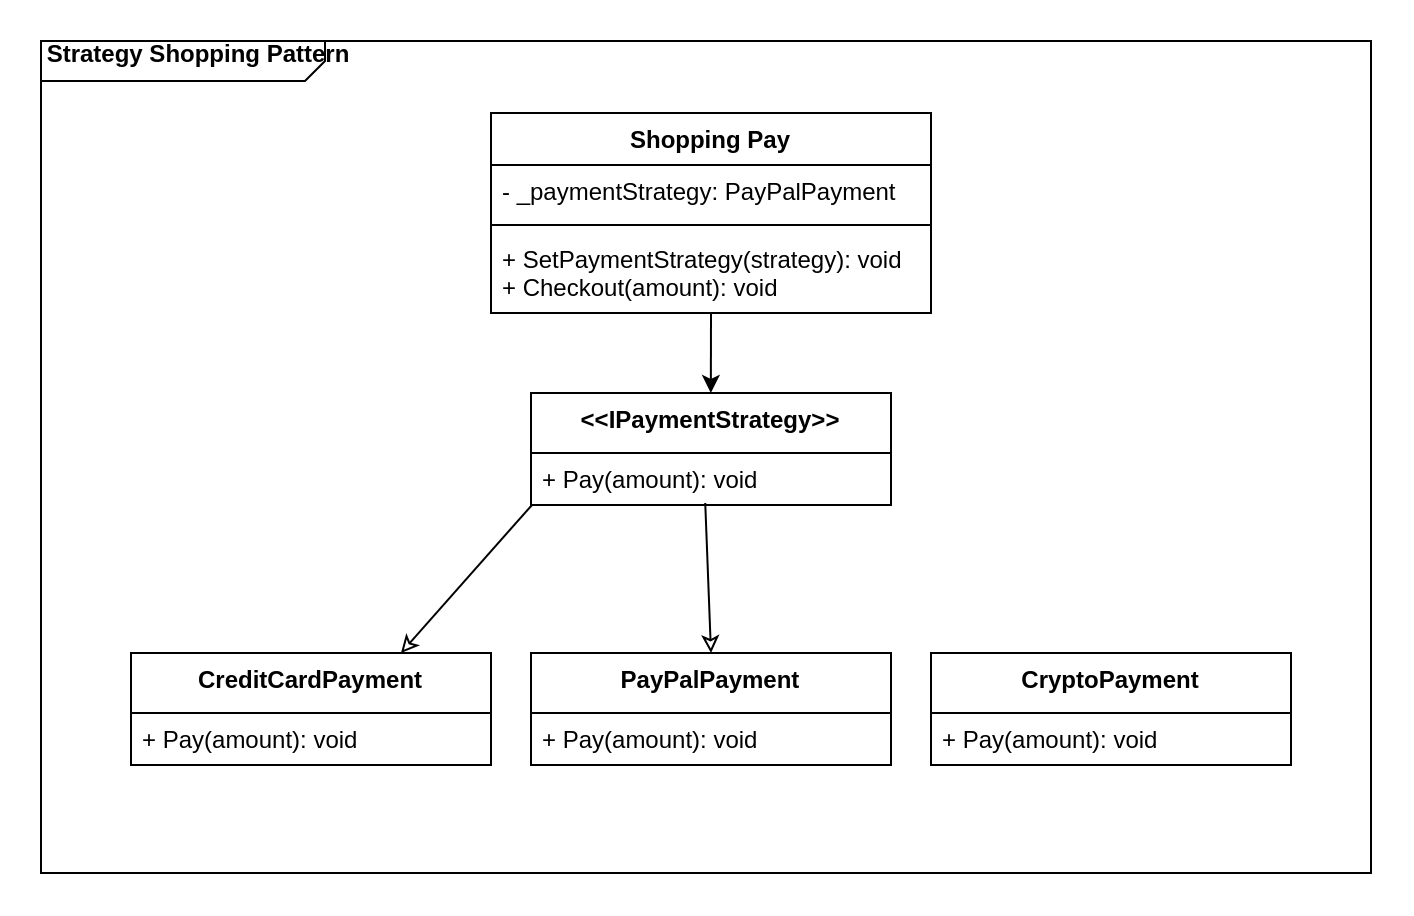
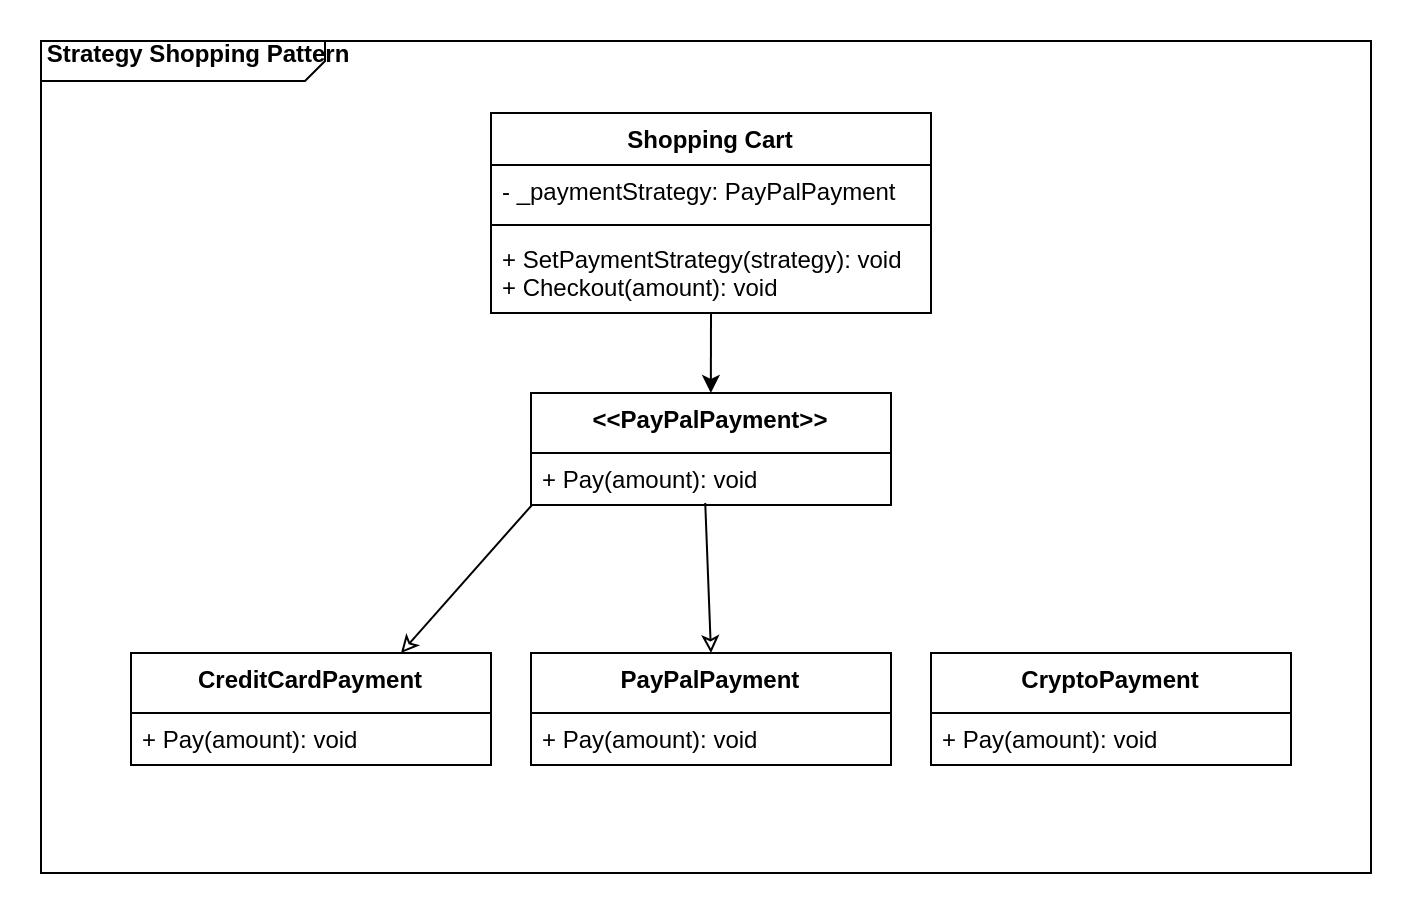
(711, 141) -> (711, 141)
(711, 421) -> (711, 421)
